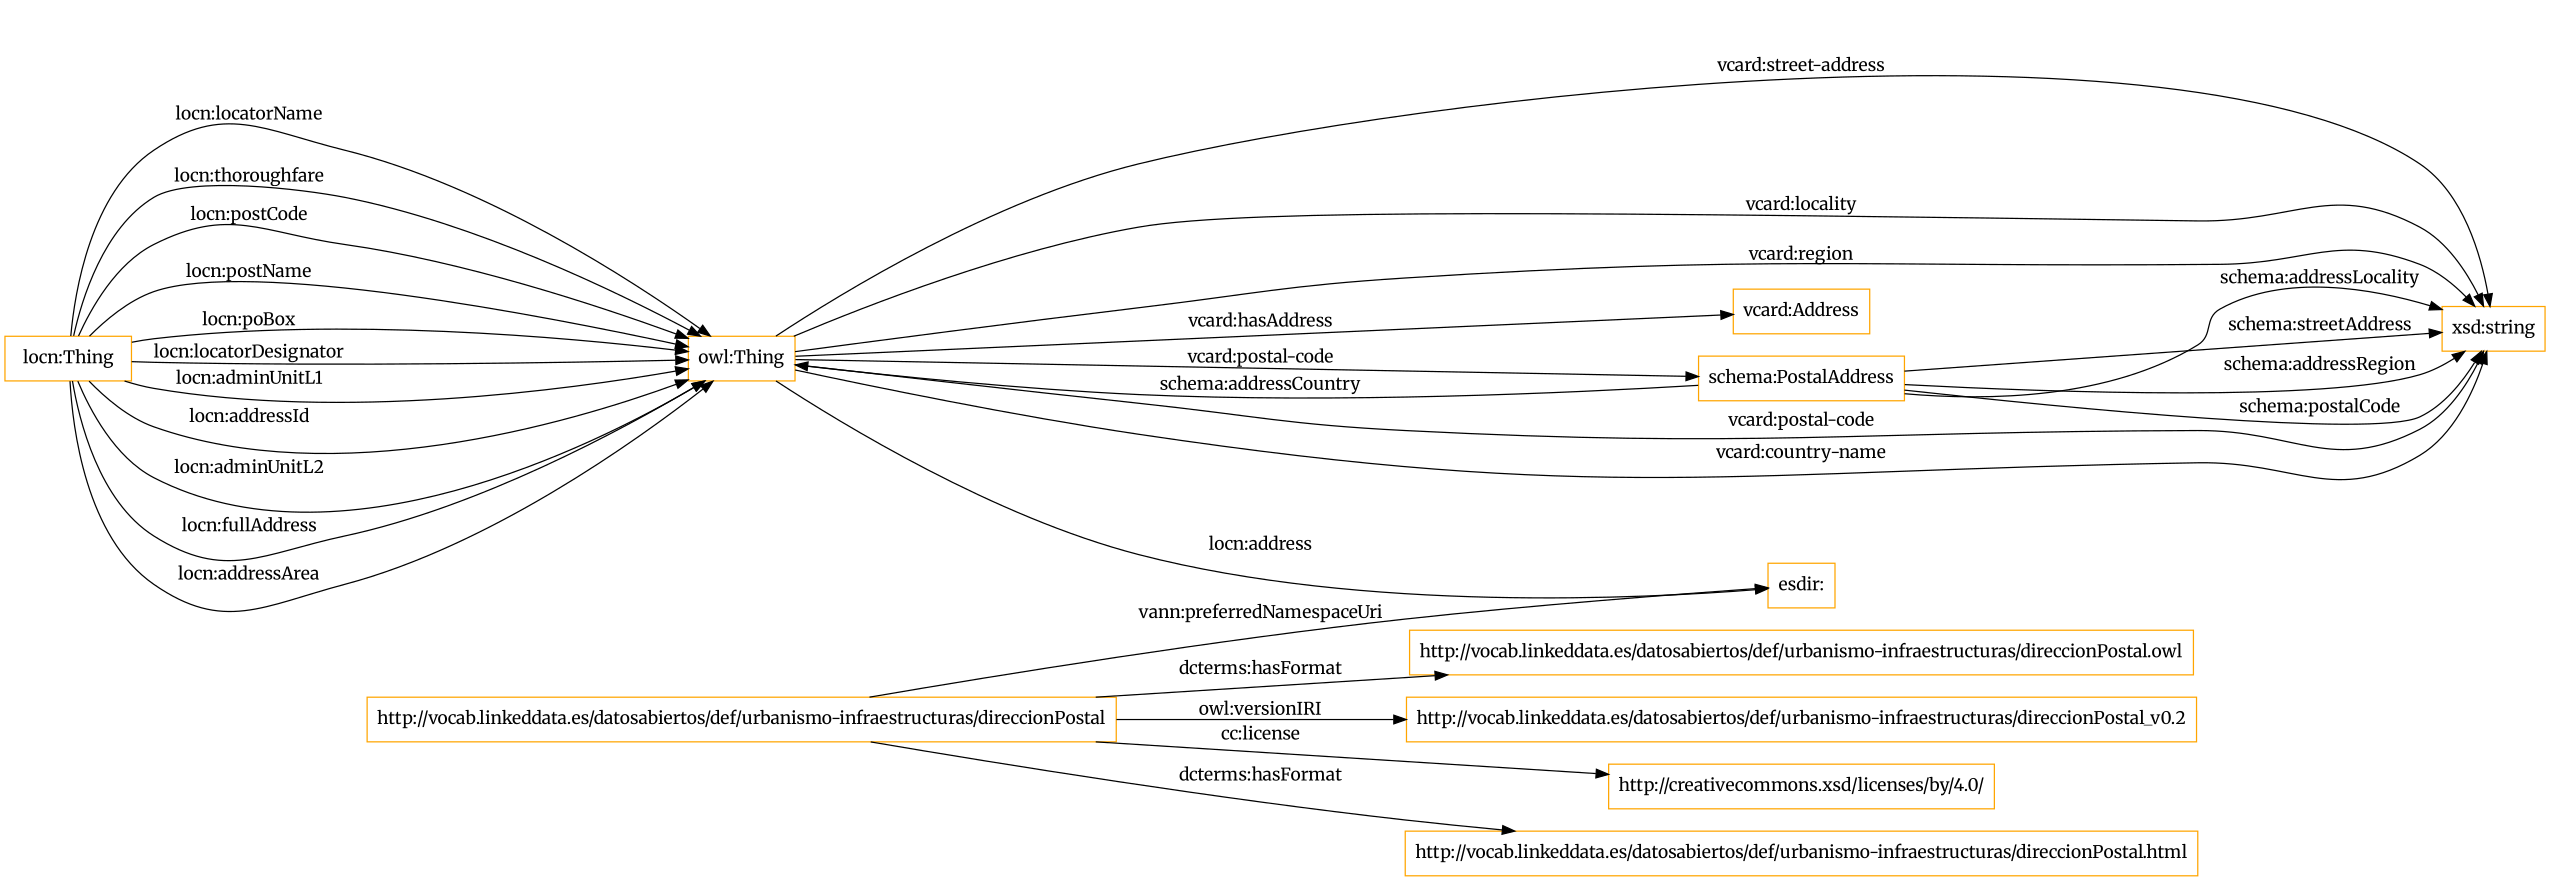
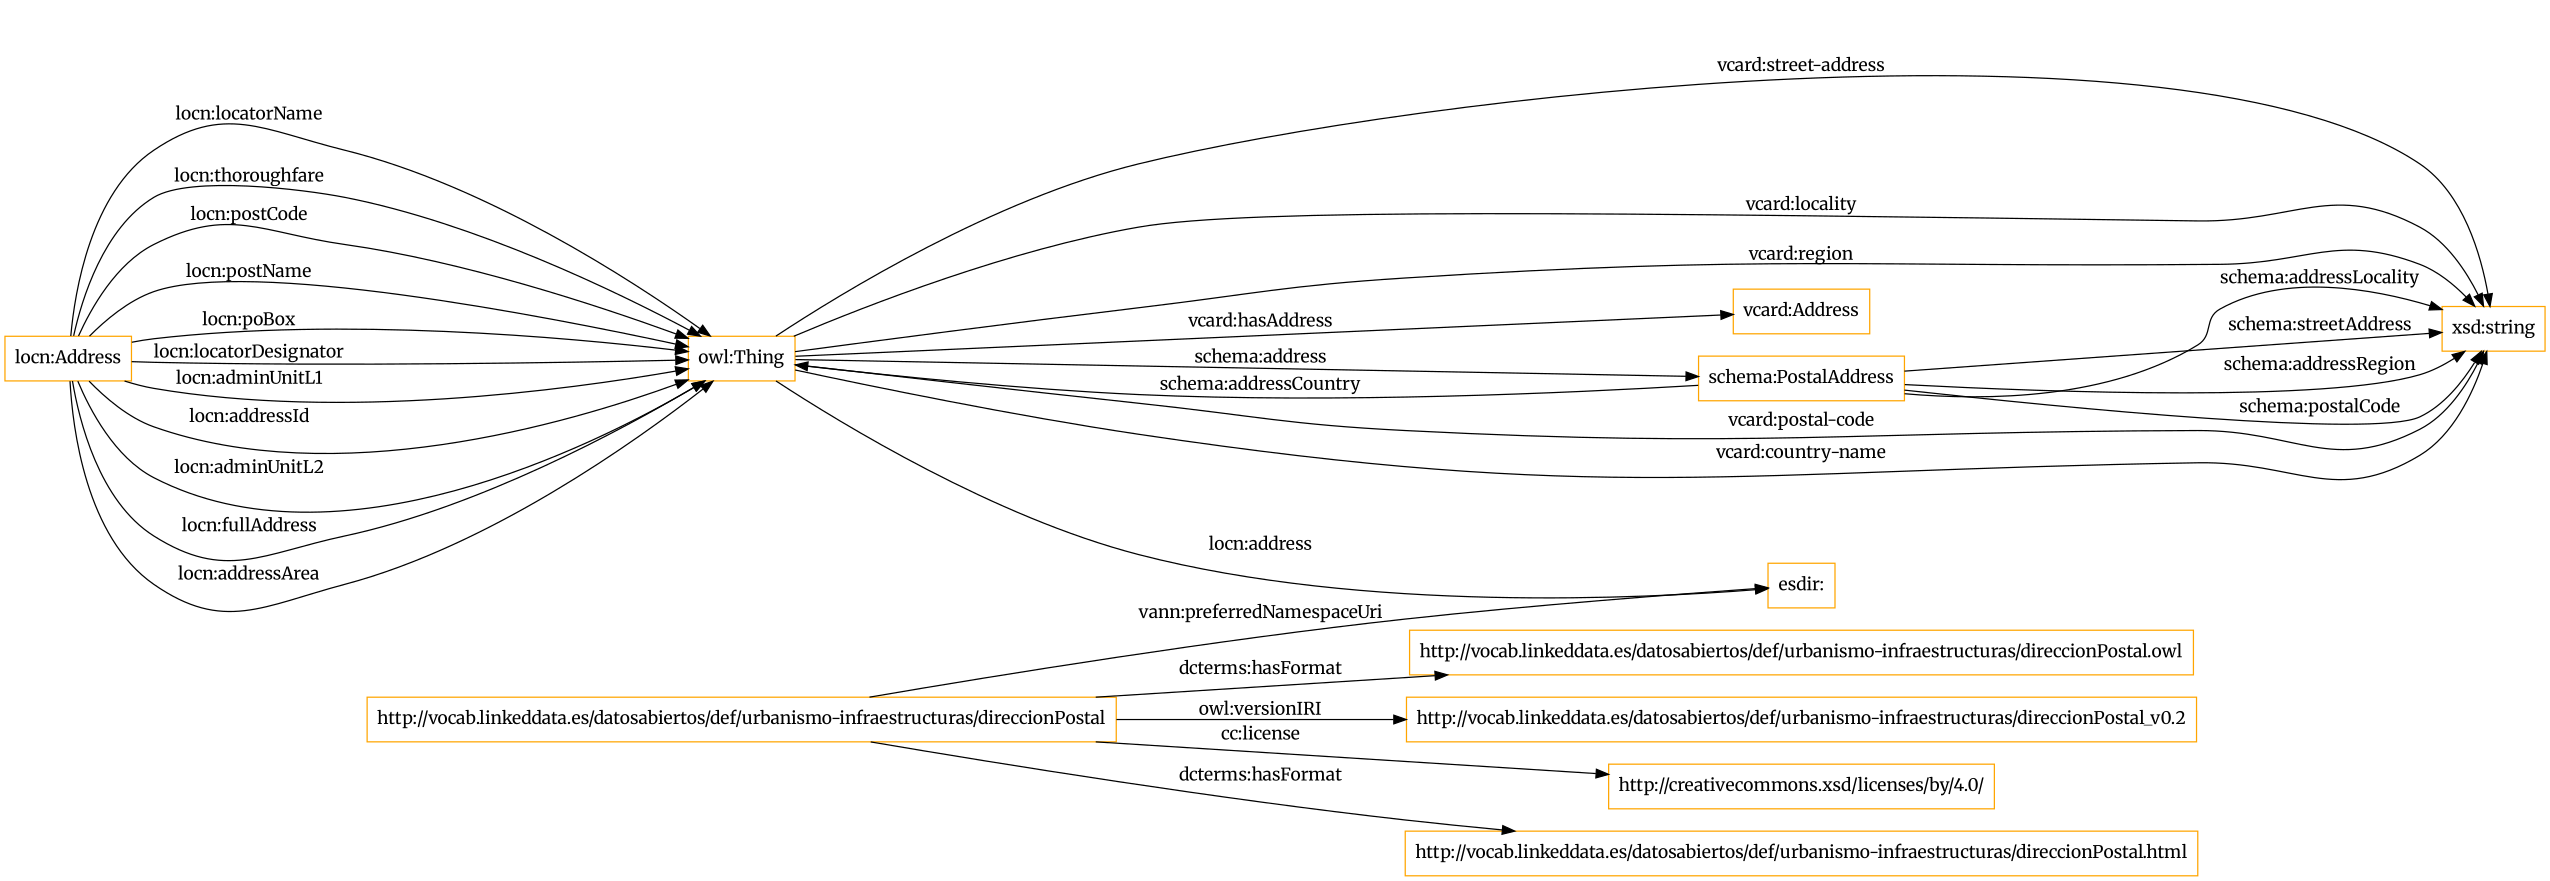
(1261, 358) -> (1261, 358)
(68, 359) -> (68, 359)
